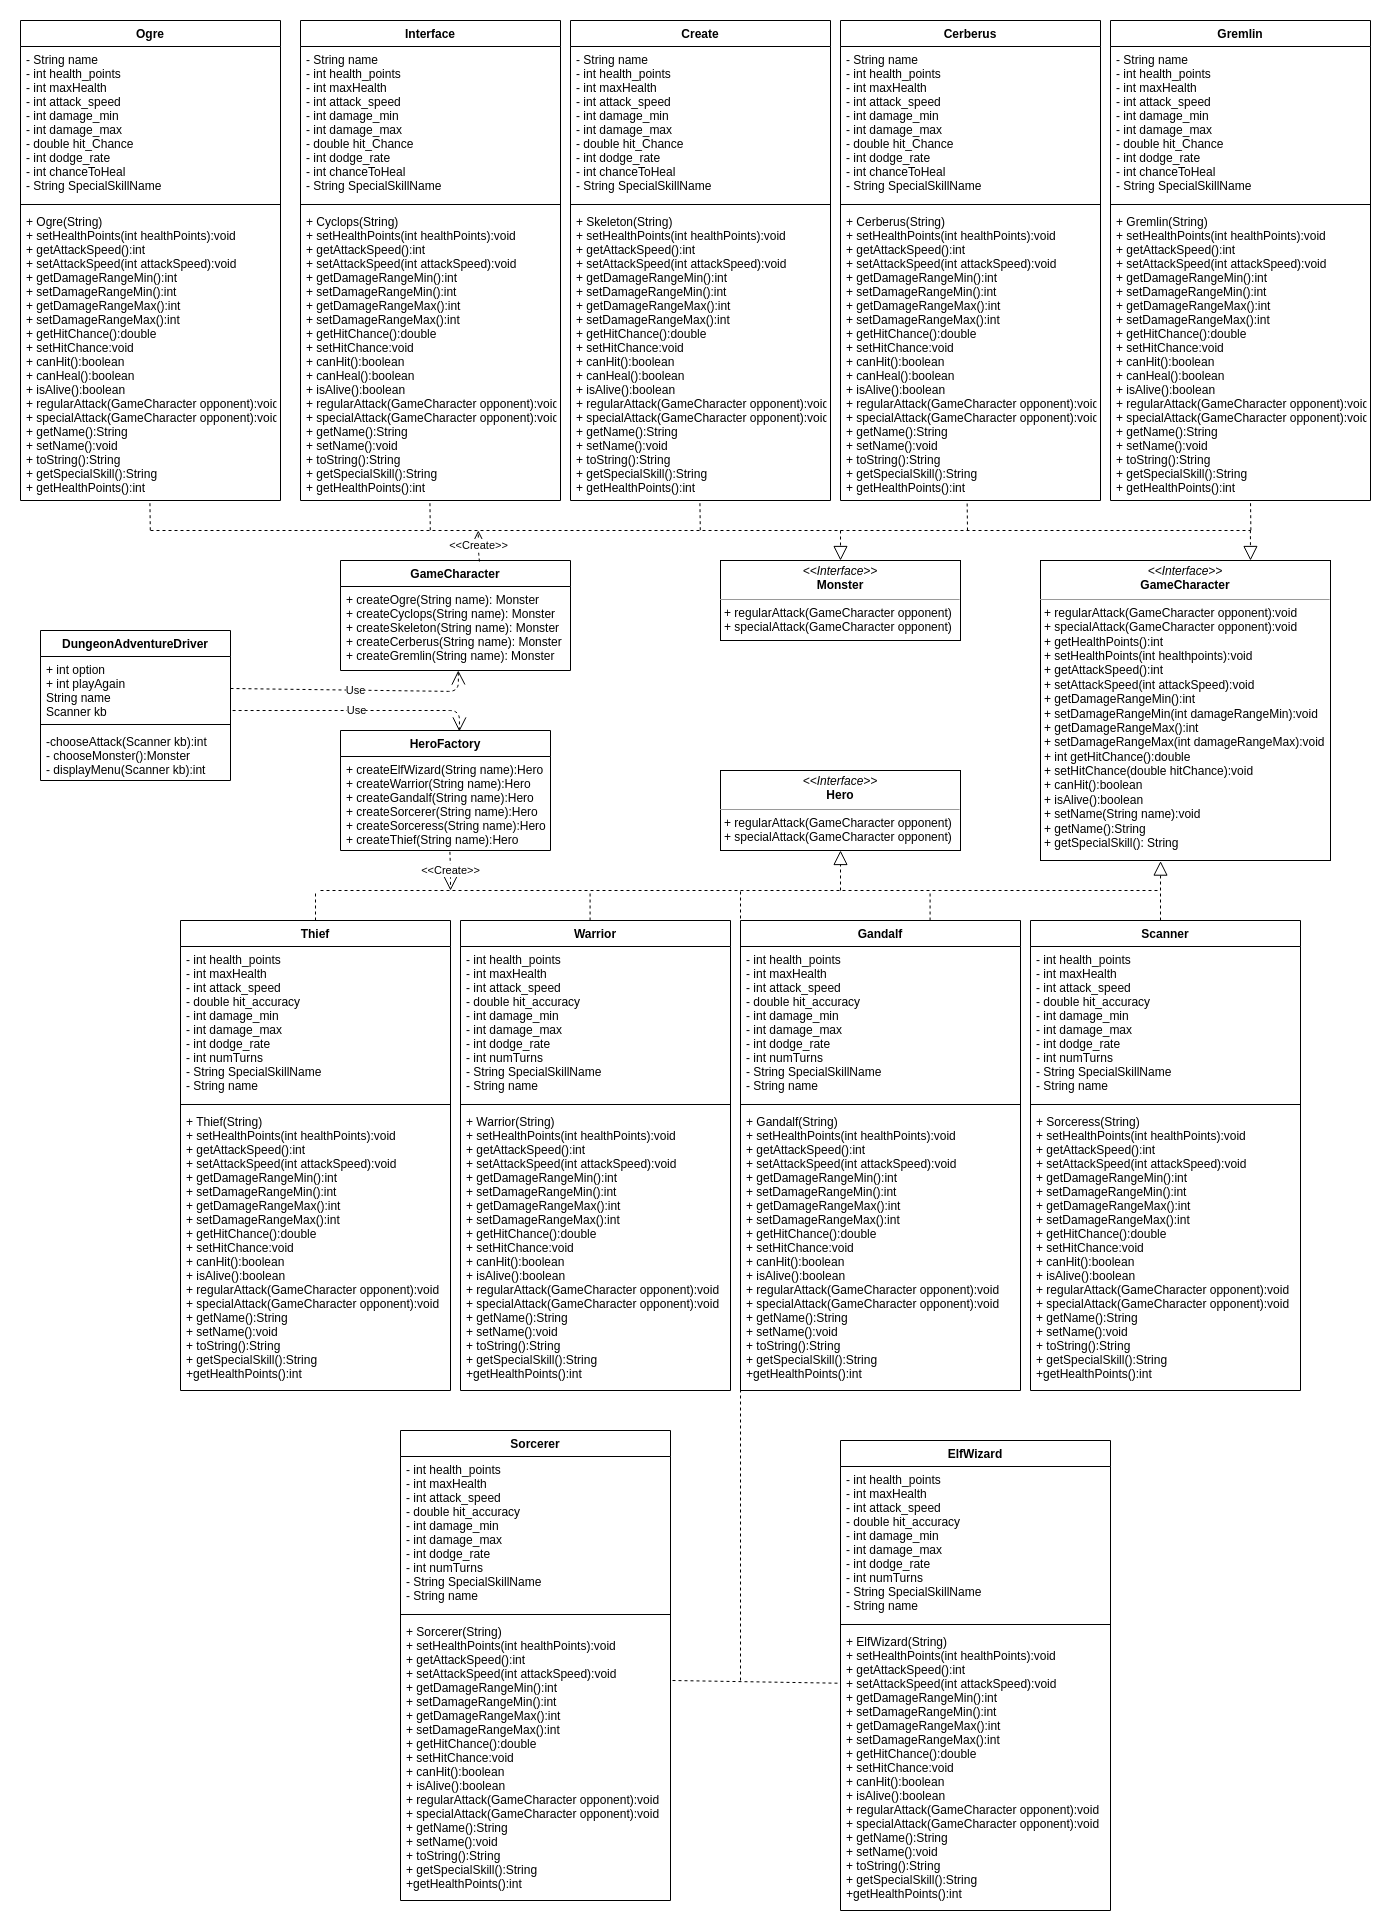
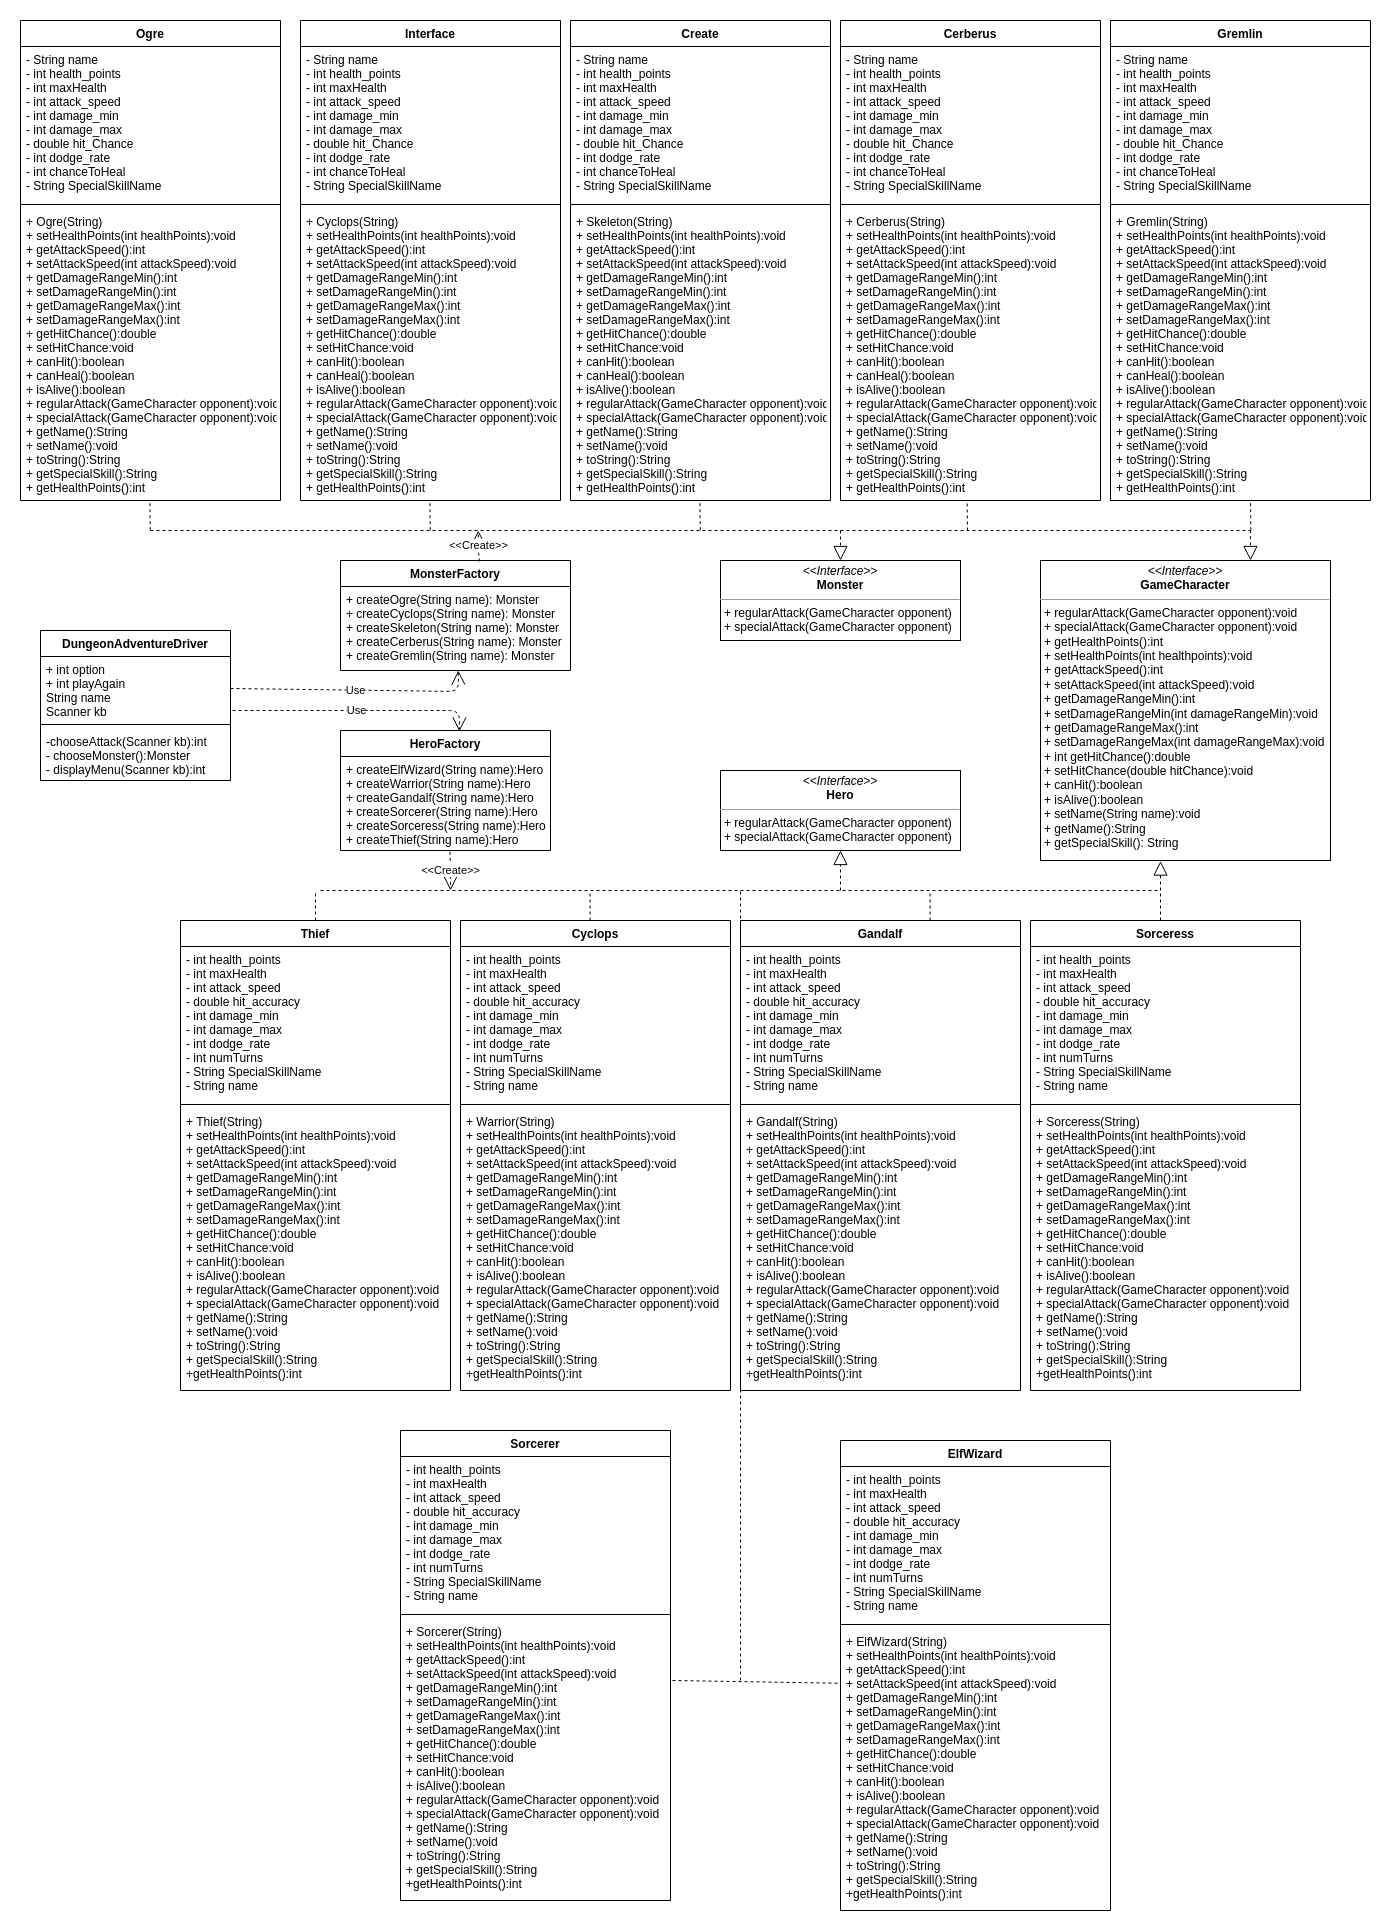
(455, 574) -> (455, 574)
(595, 934) -> (595, 934)
(1165, 934) -> (1165, 934)
